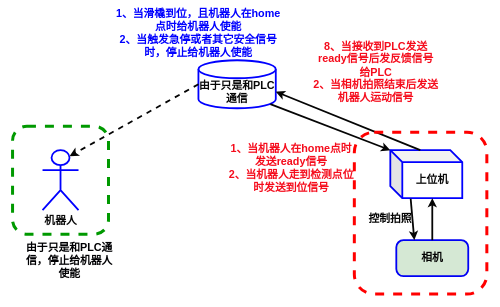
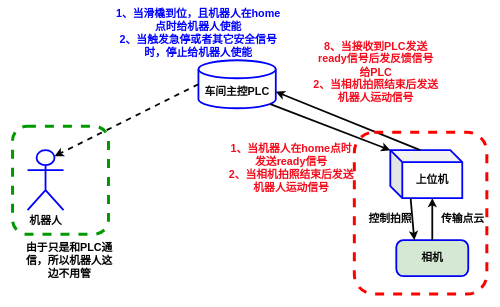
(237, 92) -> (237, 92)
(291, 168) -> (291, 168)
(60, 180) -> (45, 180)
none -> (463, 219)
(69, 261) -> (69, 261)
